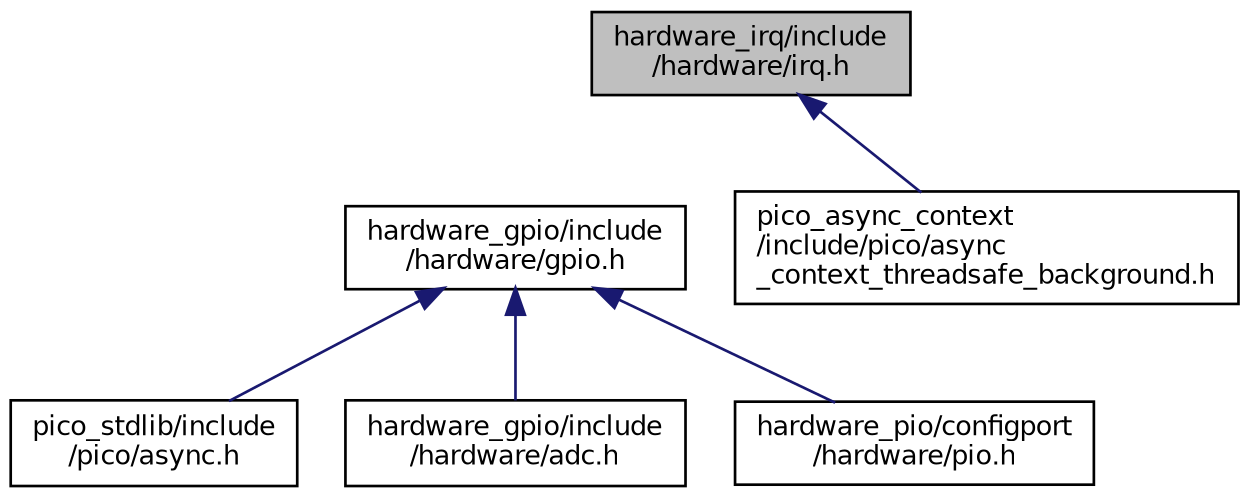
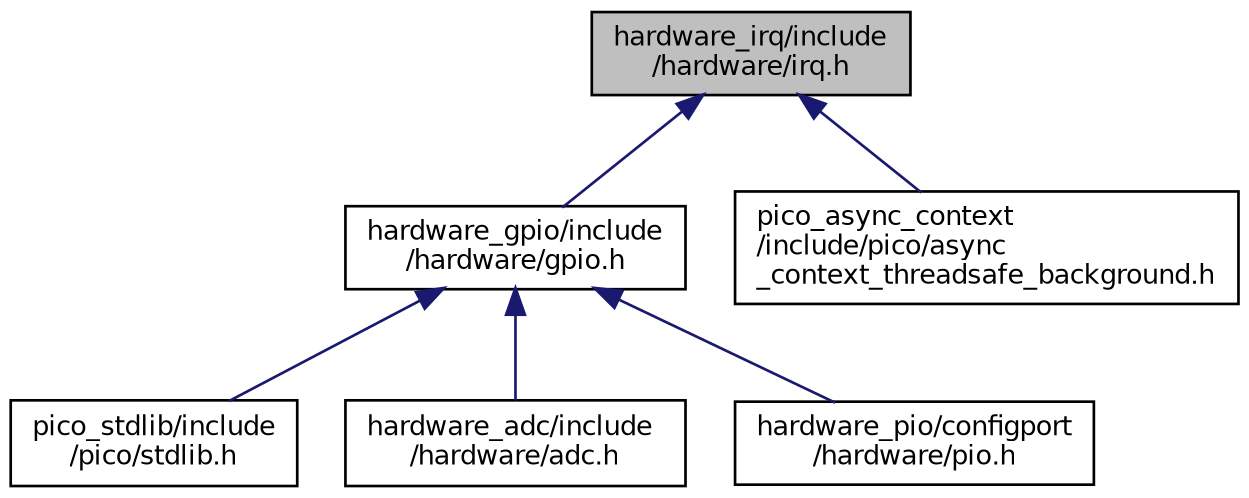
none -> (622, 160)
(154, 443) -> (154, 443)
(515, 443) -> (515, 443)
